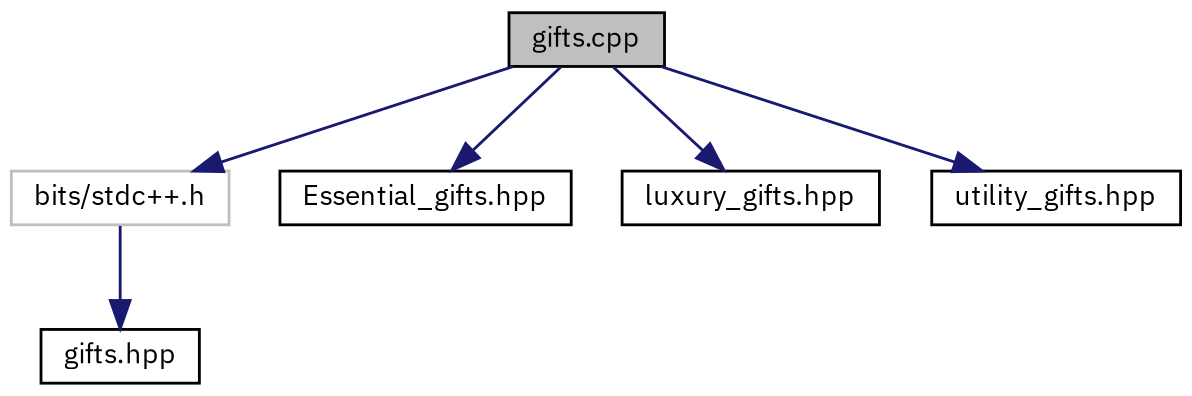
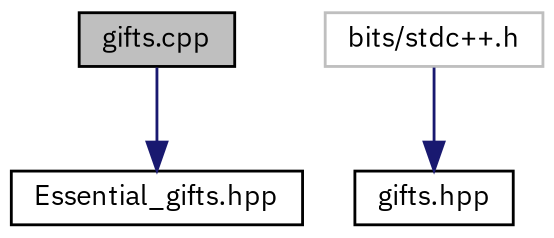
(367, 114) -> none
(751, 198) -> none
(1056, 198) -> none
